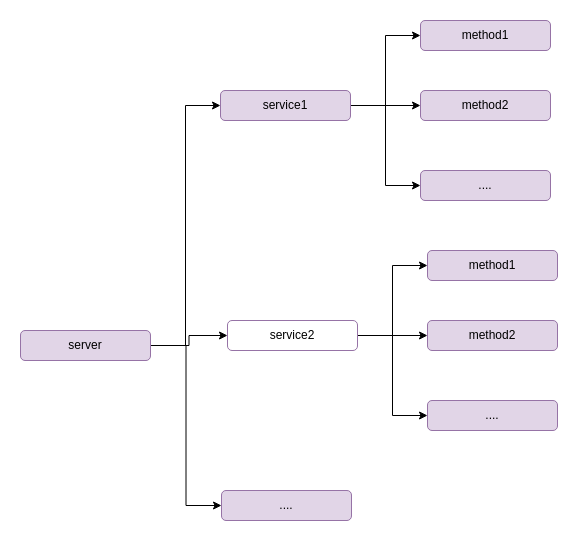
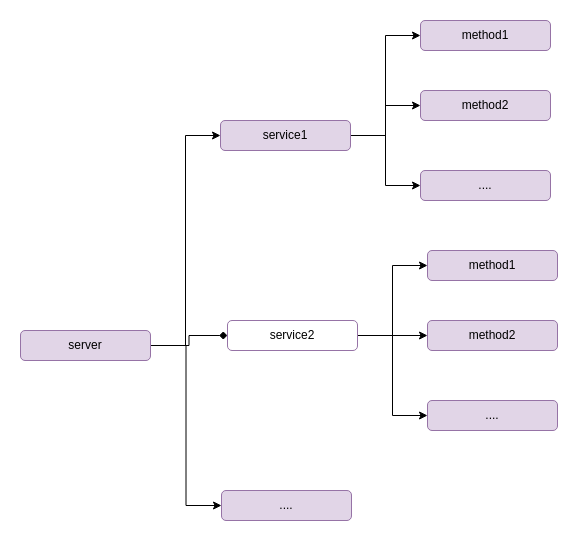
(286, 106) -> (286, 136)
(219, 336) -> (218, 336)
